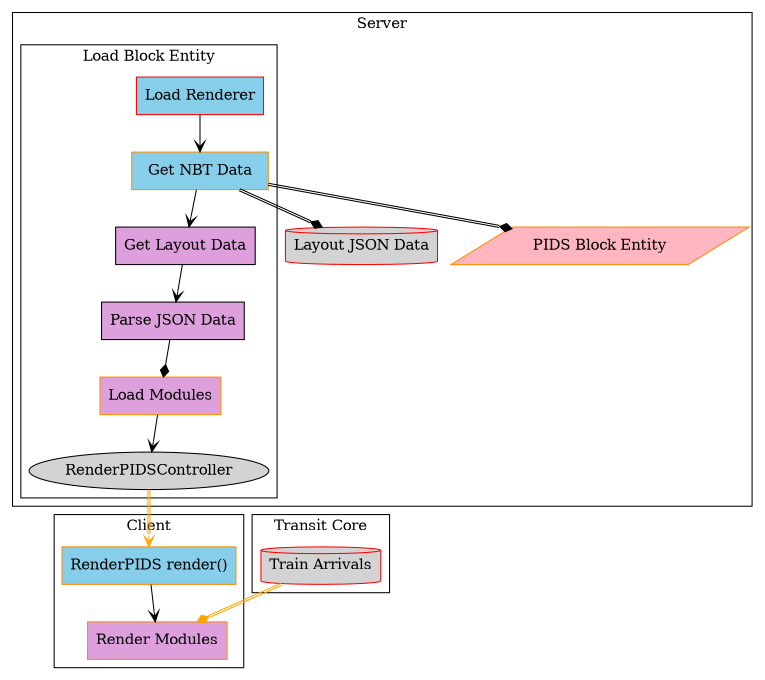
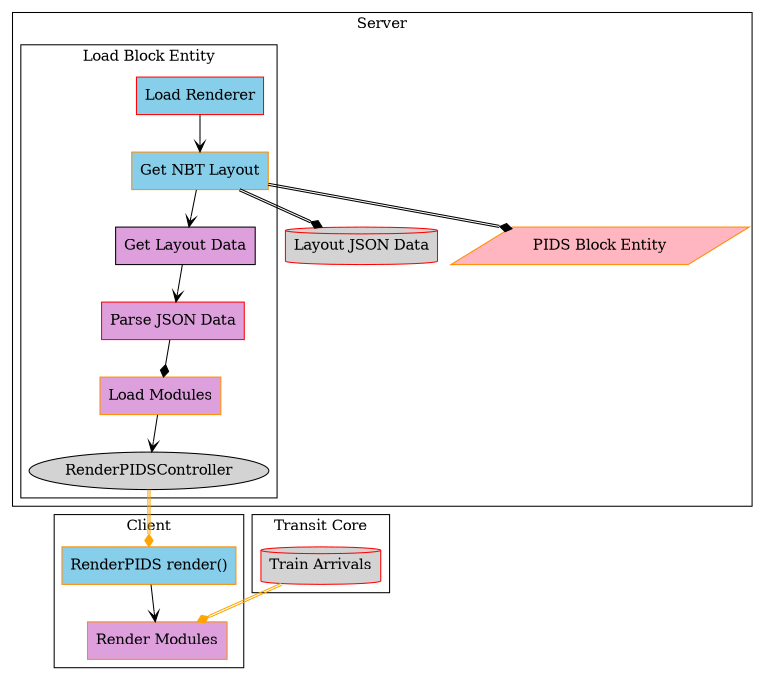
(200, 171) -> (200, 171)
(173, 321) -> (173, 321)
(149, 522) -> (149, 522)
